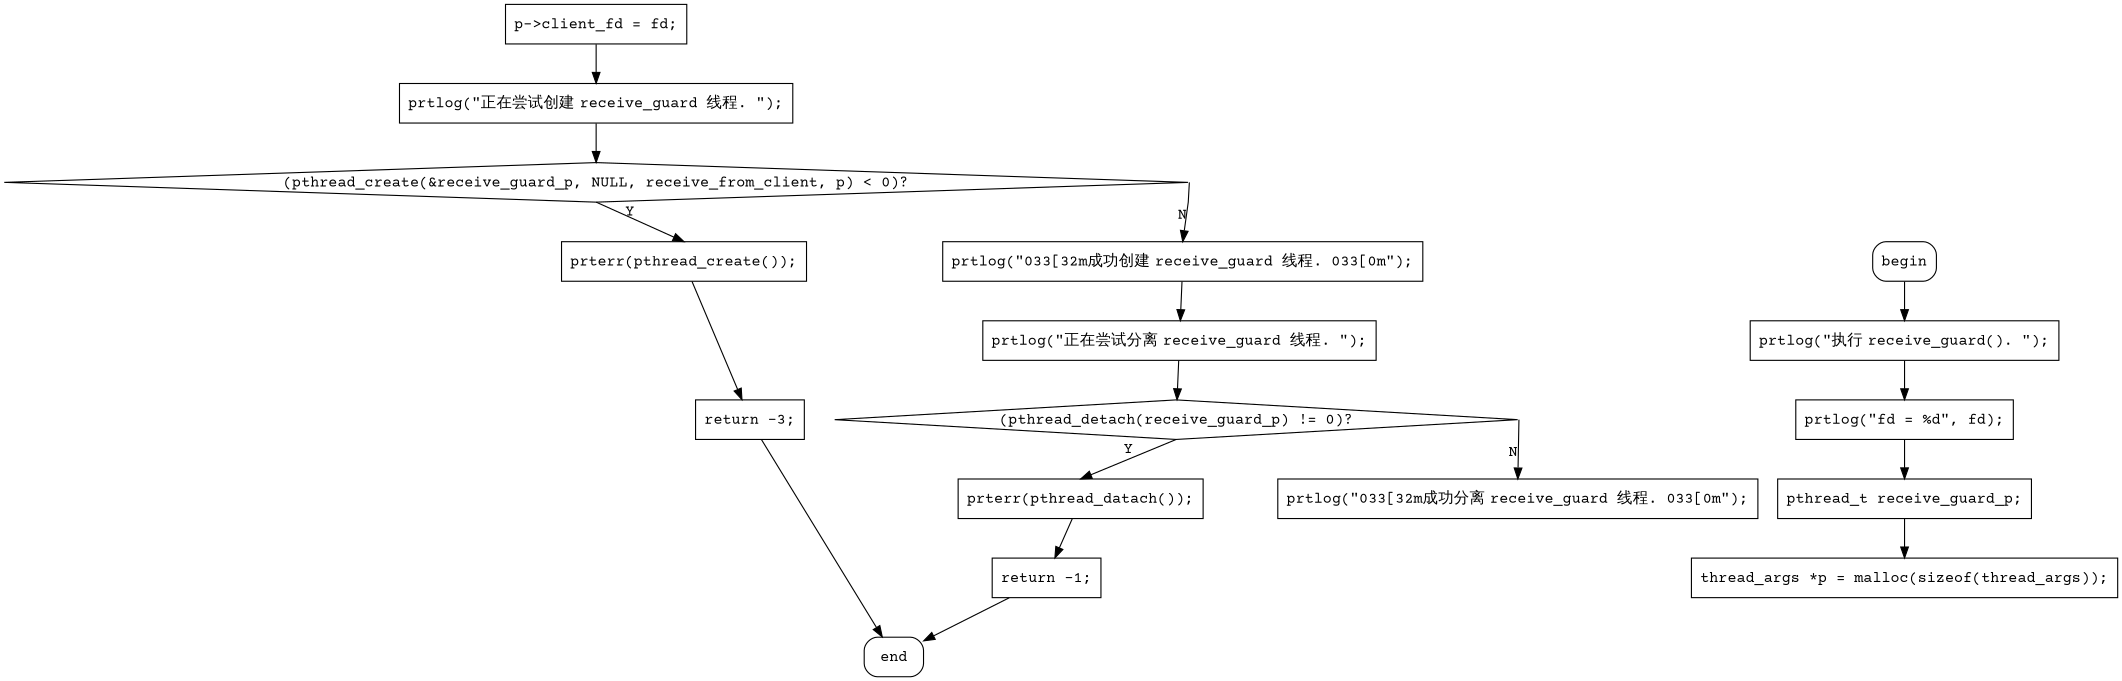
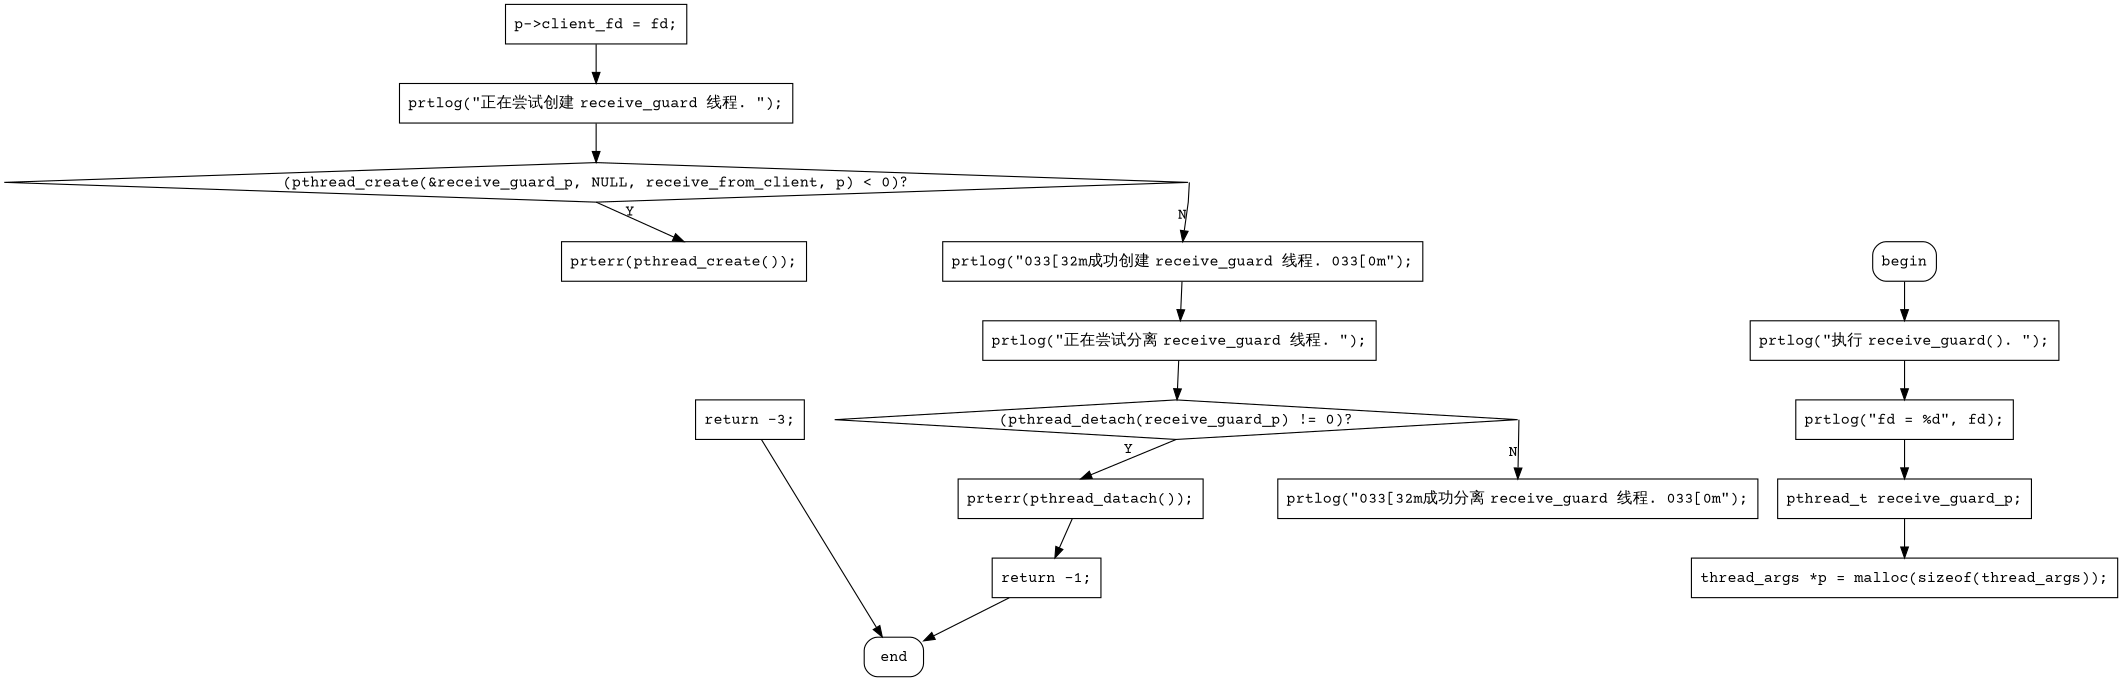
(715, 335) -> none
